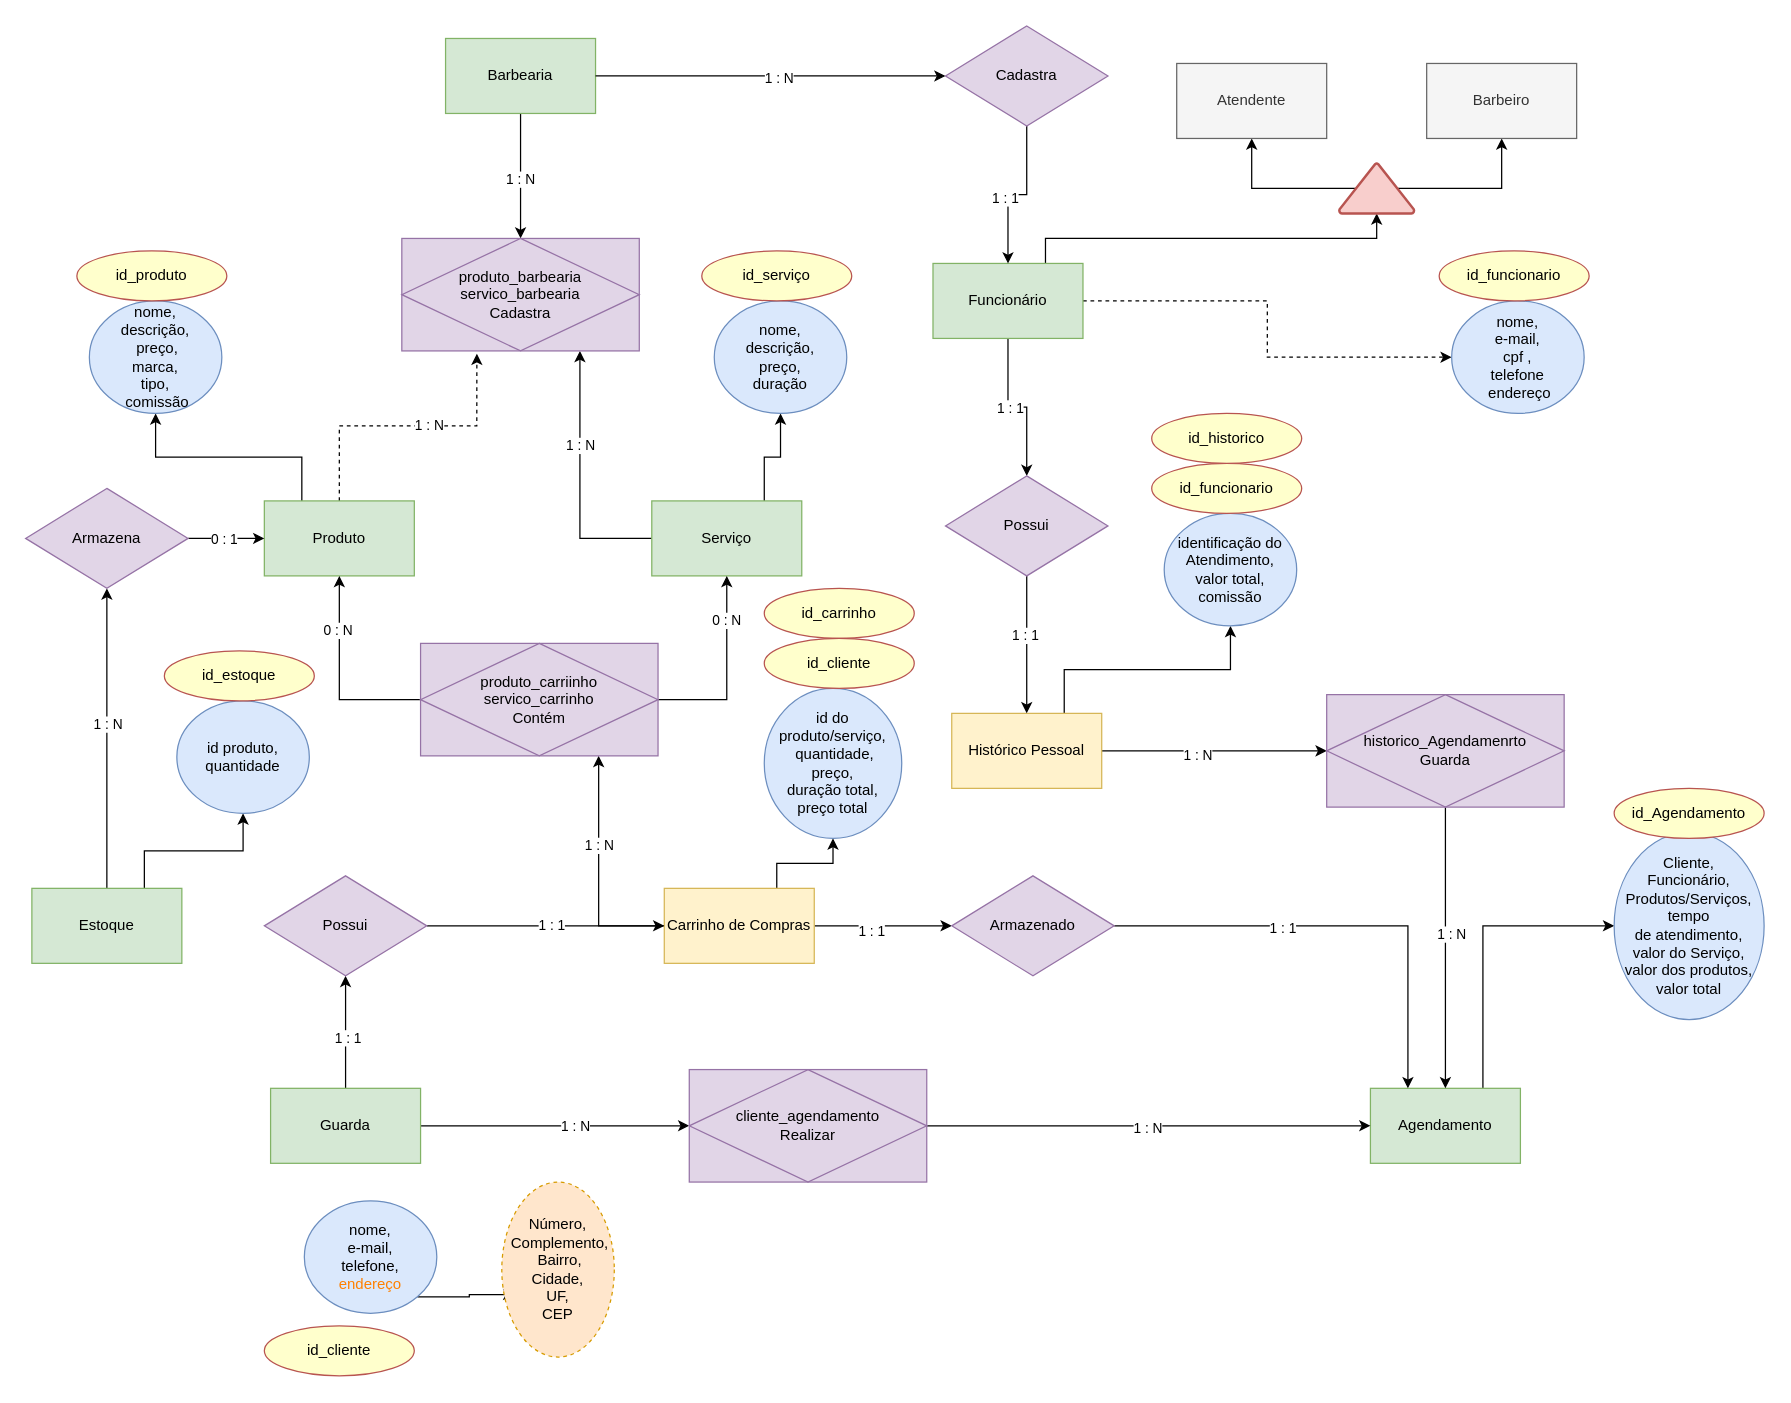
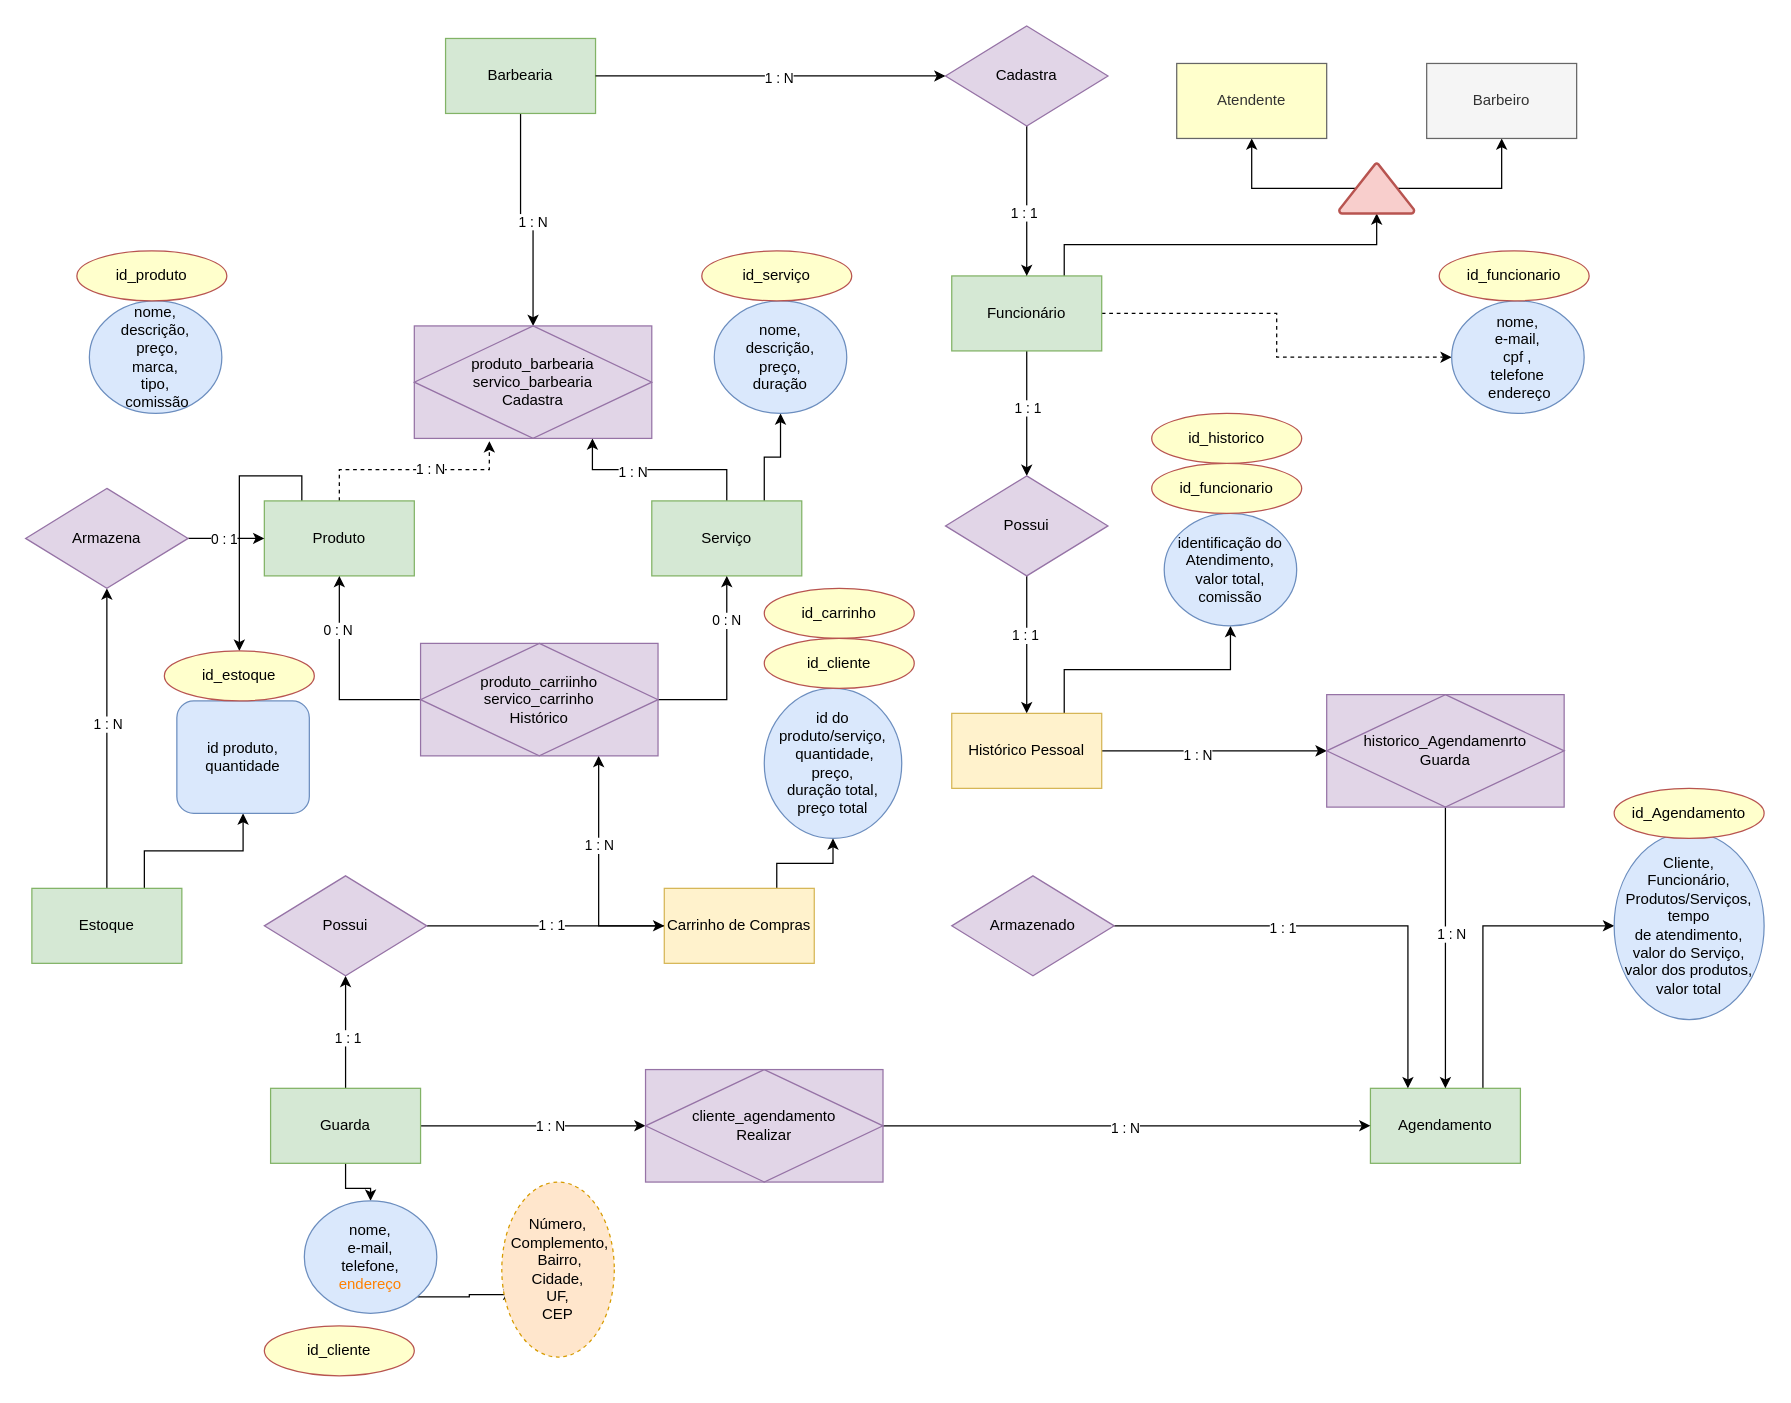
(1252, 101) -> (1252, 101)
(521, 294) -> (533, 382)
(1008, 301) -> (1027, 313)
(222, 457) -> (239, 527)
(539, 699) -> (539, 699)
(243, 757) -> (243, 757)
(879, 926) -> none
(808, 1126) -> (764, 1126)
none -> (348, 1188)
